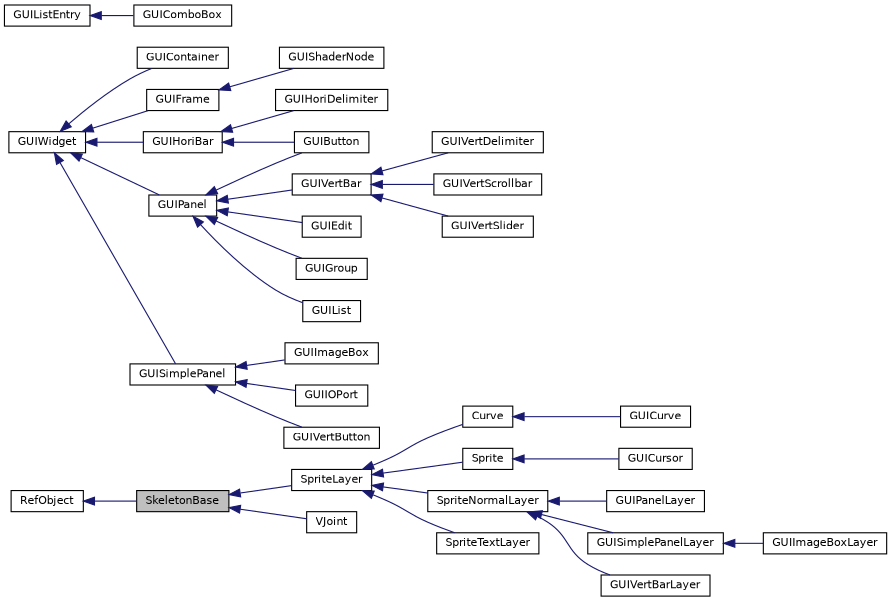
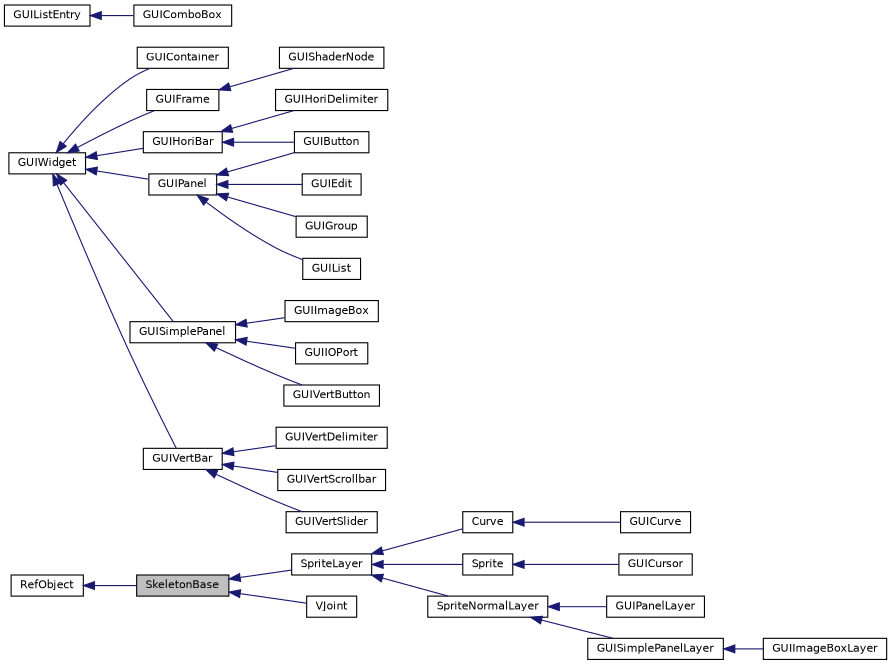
(260, 195) -> (114, 318)
(488, 543) -> none
(656, 586) -> none
